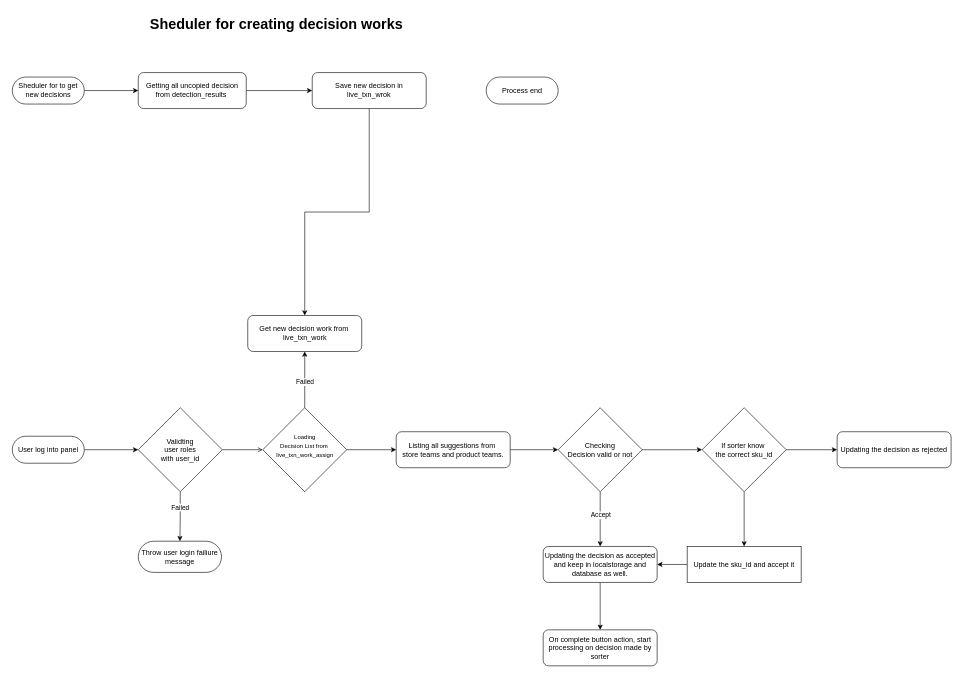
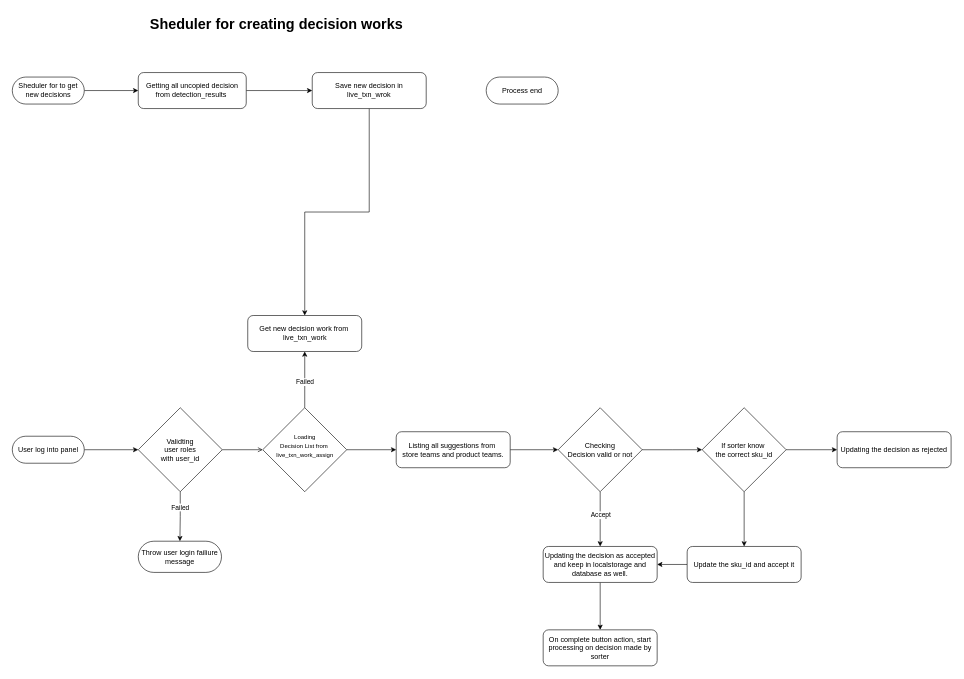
(744, 564) -> (744, 564)
